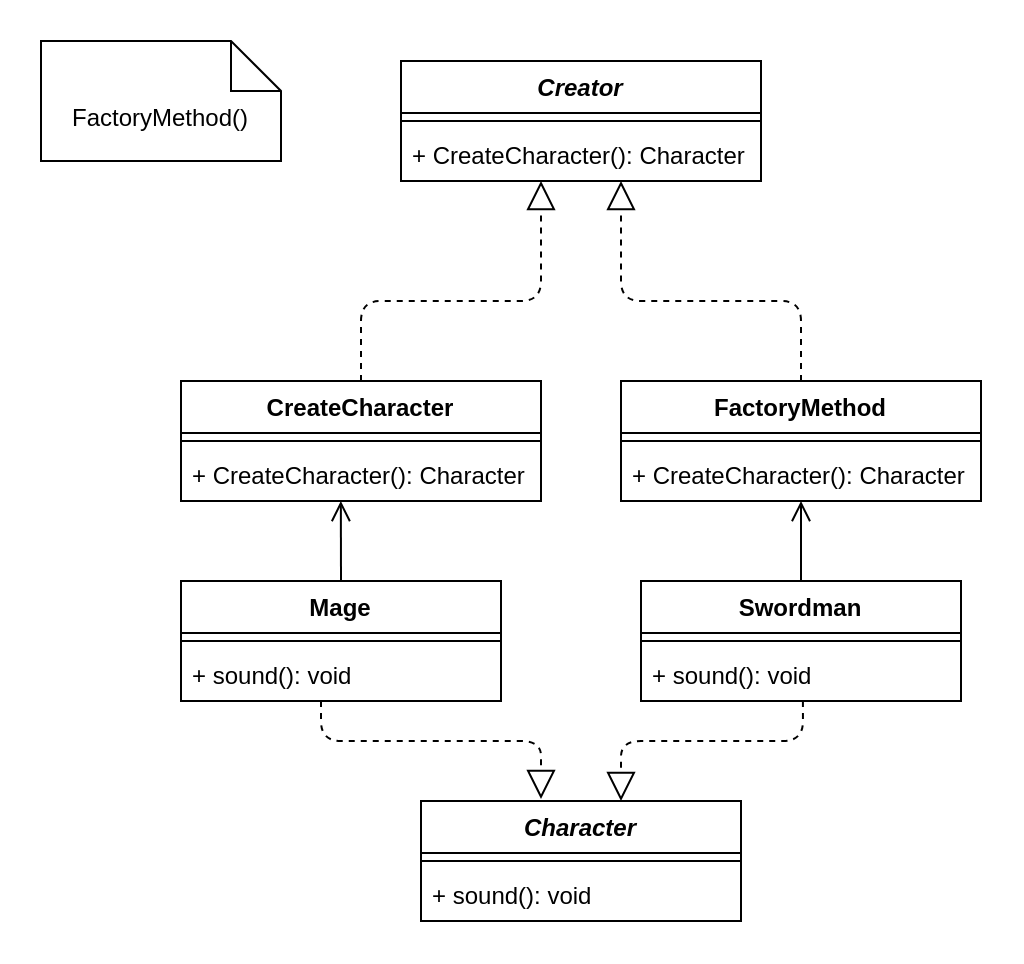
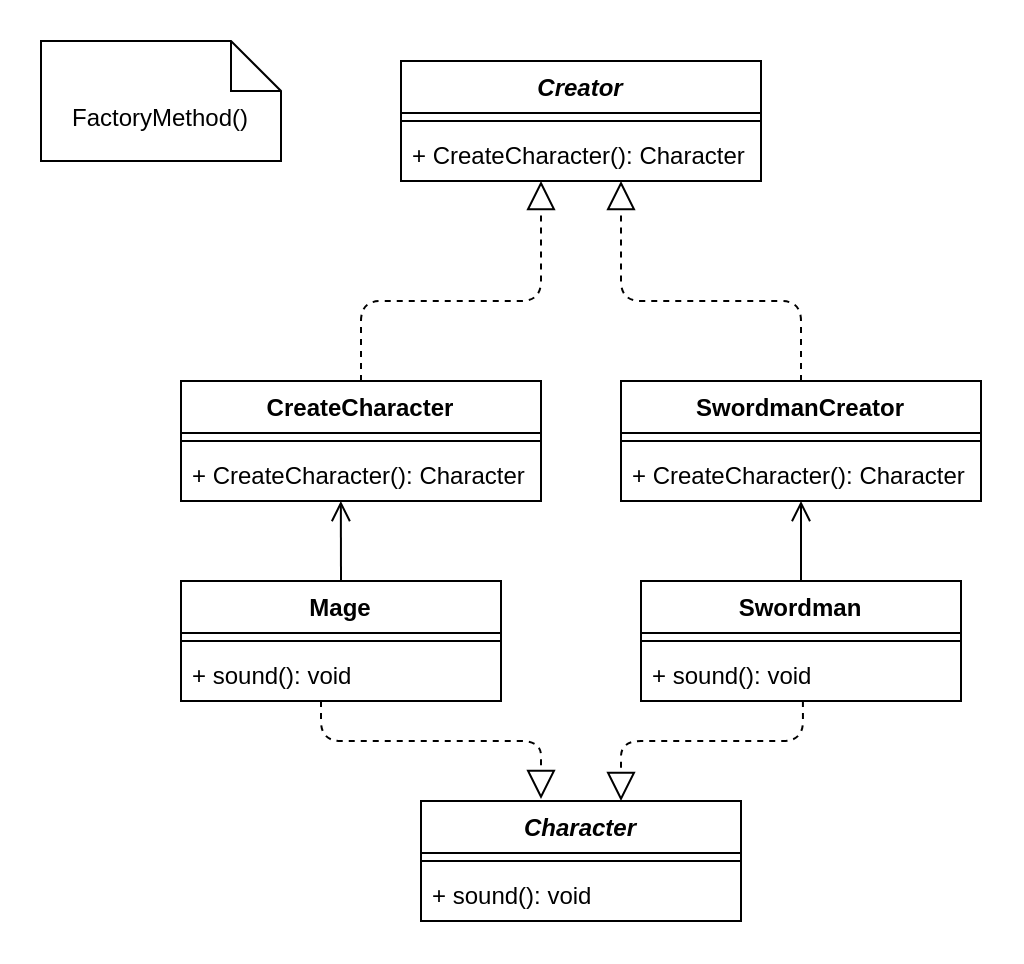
(800, 408) -> (800, 408)
